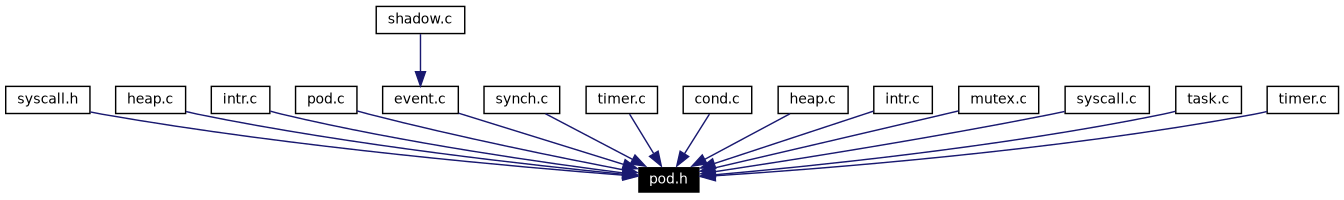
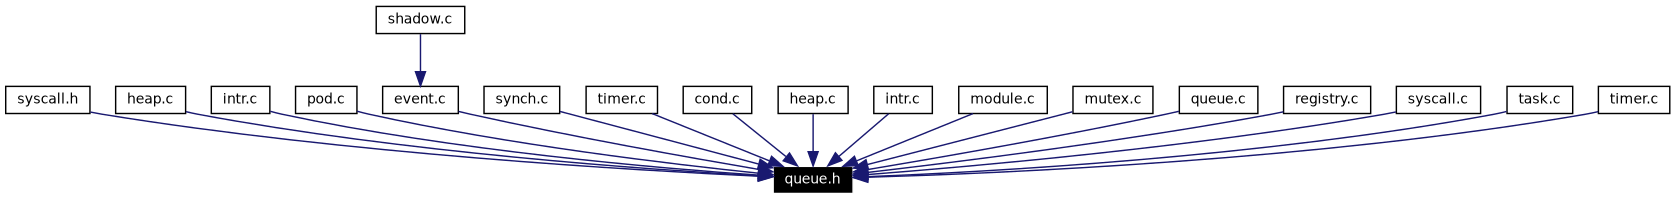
none -> (1003, 100)
none -> (1219, 100)
none -> (1327, 100)
(669, 180) -> (813, 180)
